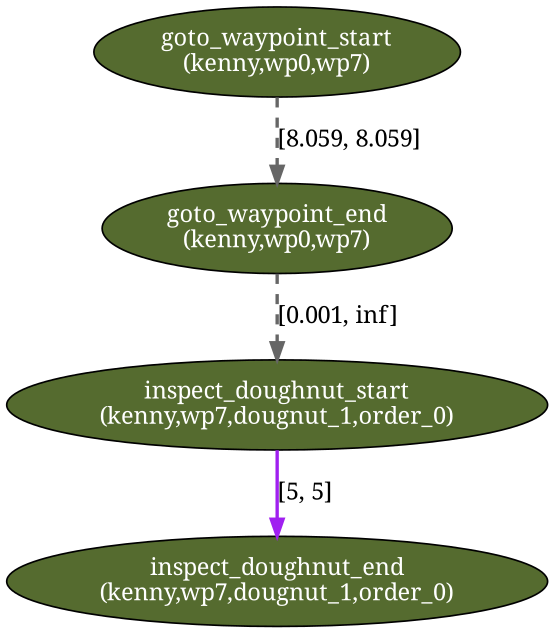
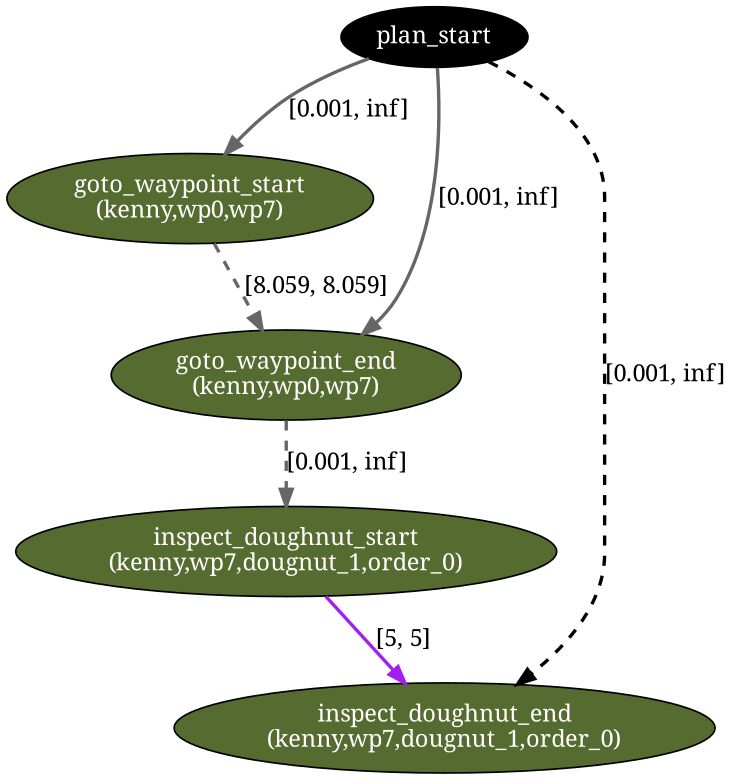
none -> (434, 37)
